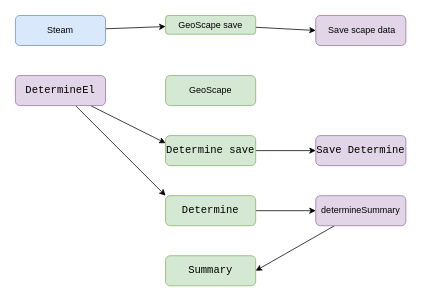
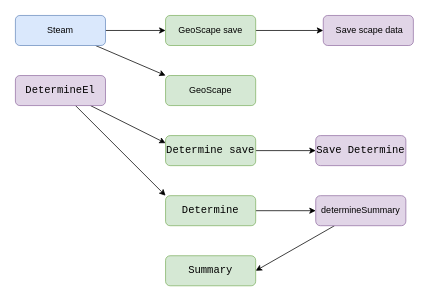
(210, 25) -> (210, 30)
(360, 30) -> (368, 30)
none -> (128, 59)
